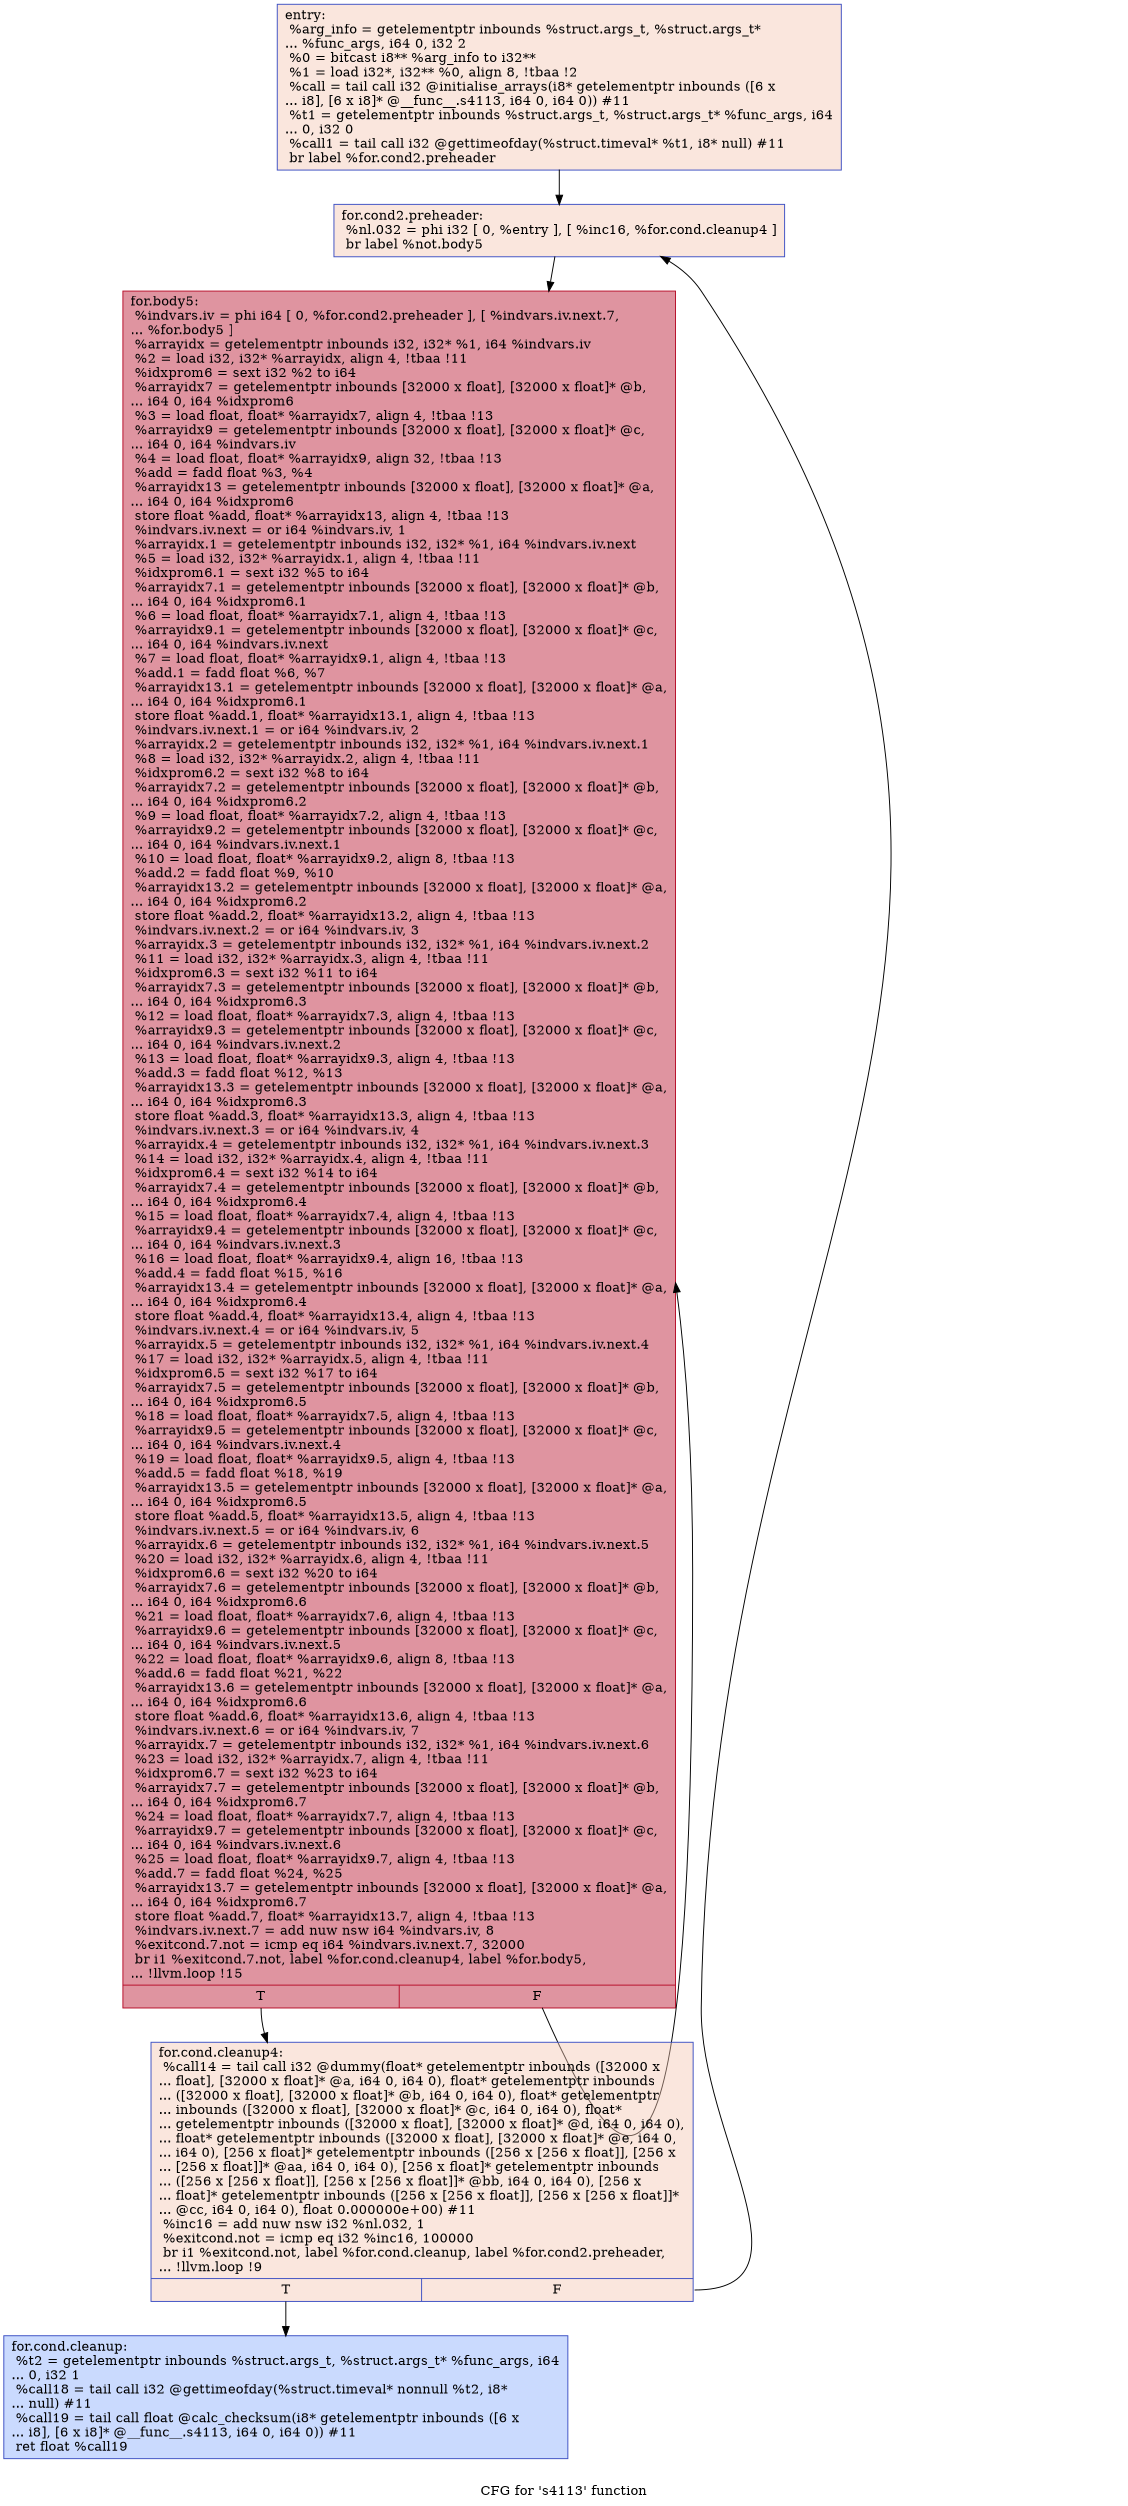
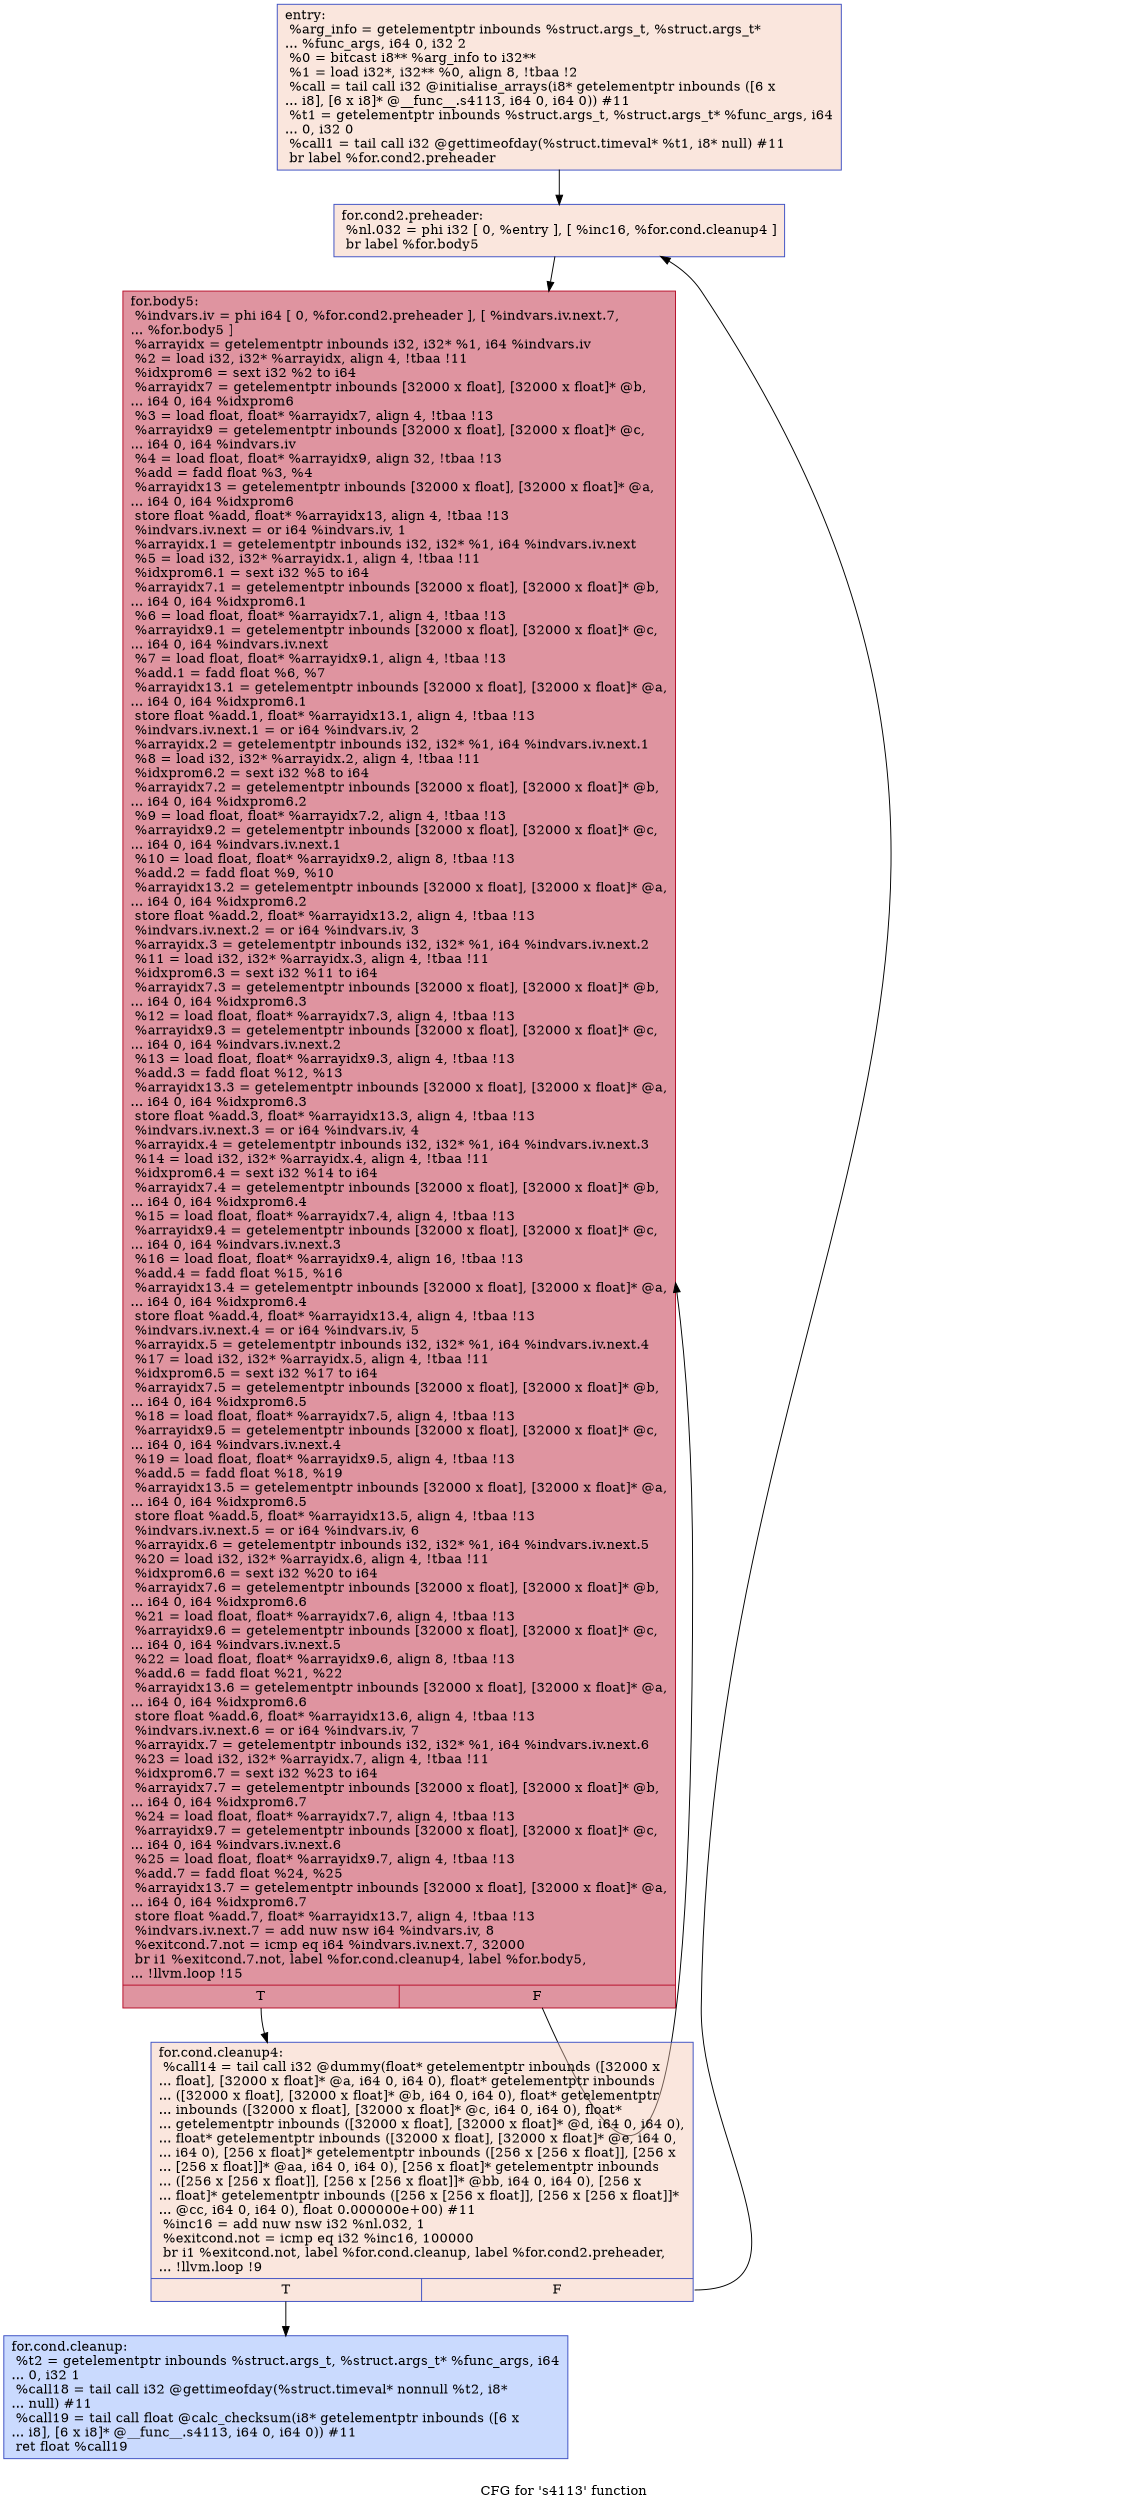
(413, 244) -> (411, 244)
